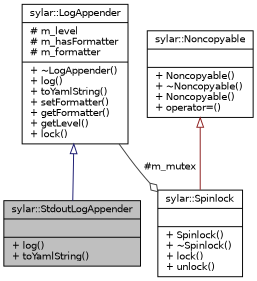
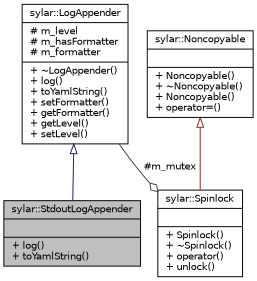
(49, 134) -> (59, 134)
(185, 257) -> (195, 257)
